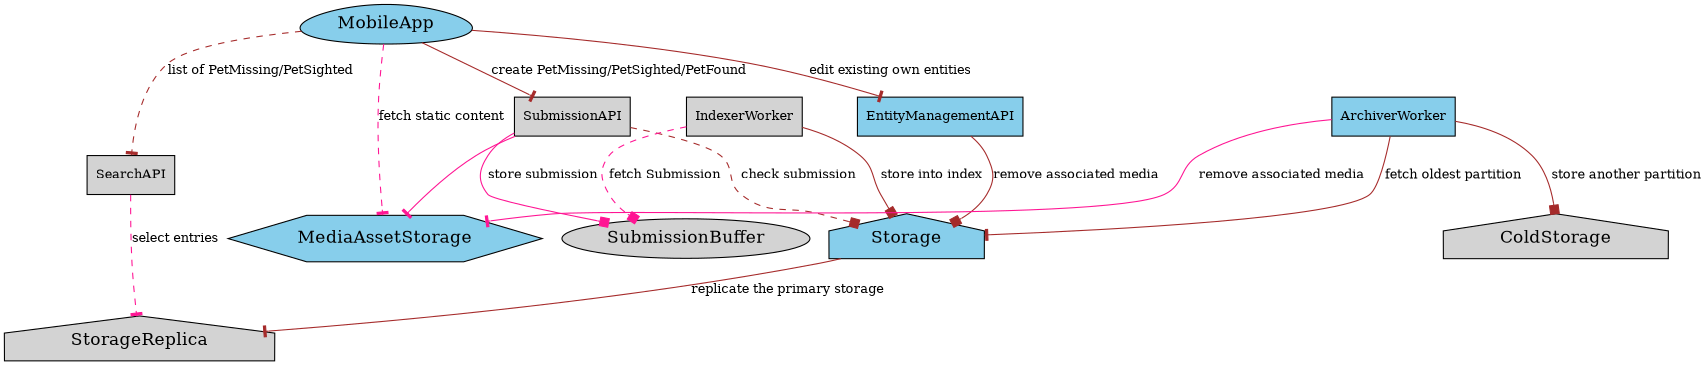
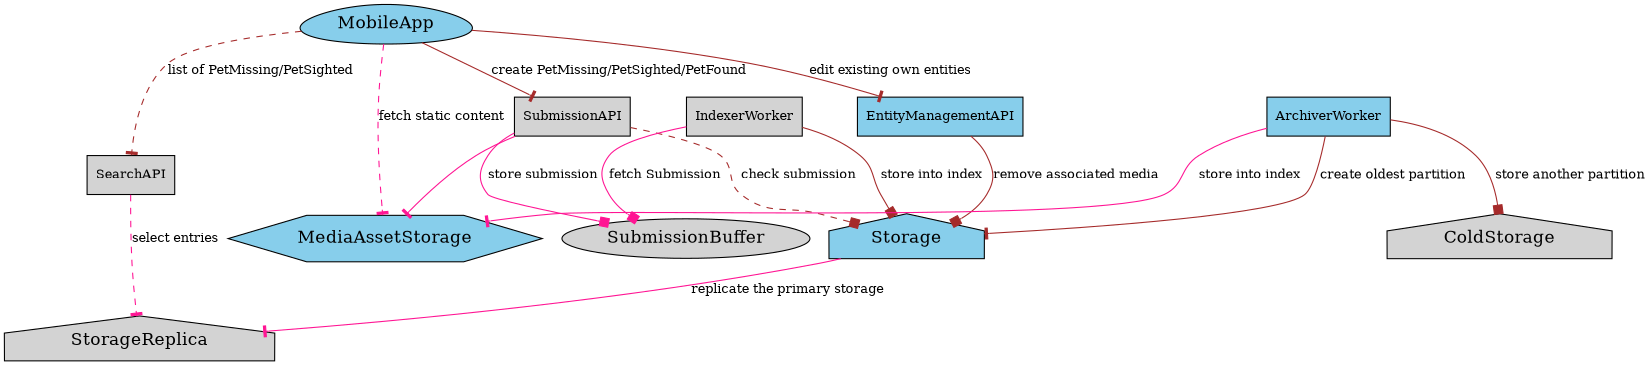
(614, 151) -> (614, 151)
(1282, 175) -> (1250, 175)
(1454, 175) -> (1393, 175)
(556, 303) -> (556, 303)
